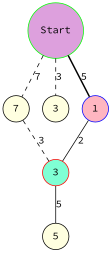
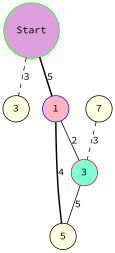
(33, 76) -> none
none -> (57, 173)
